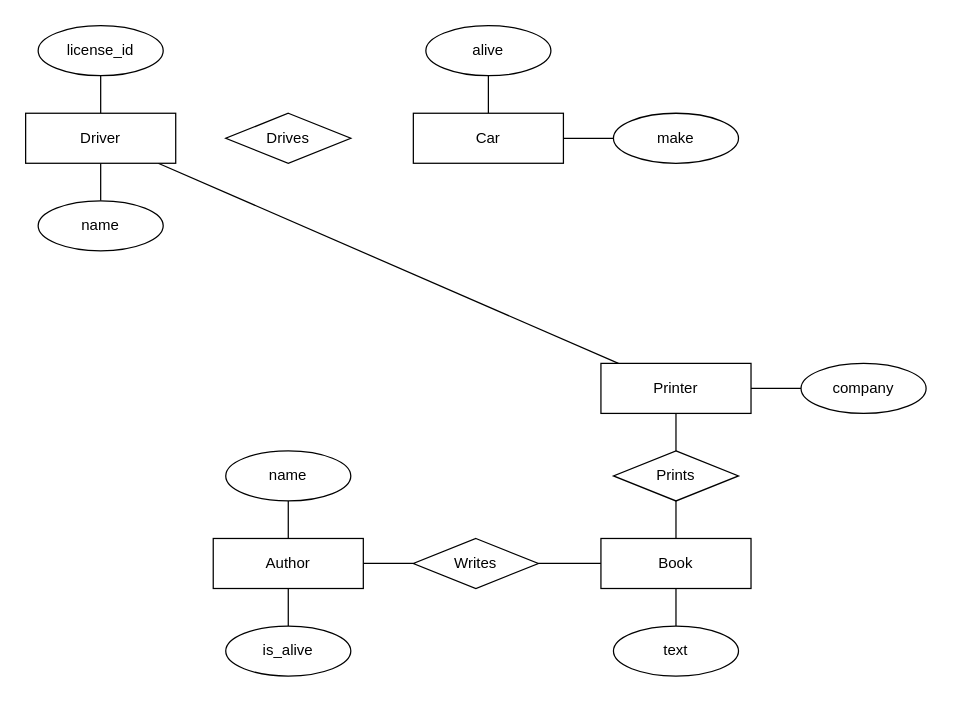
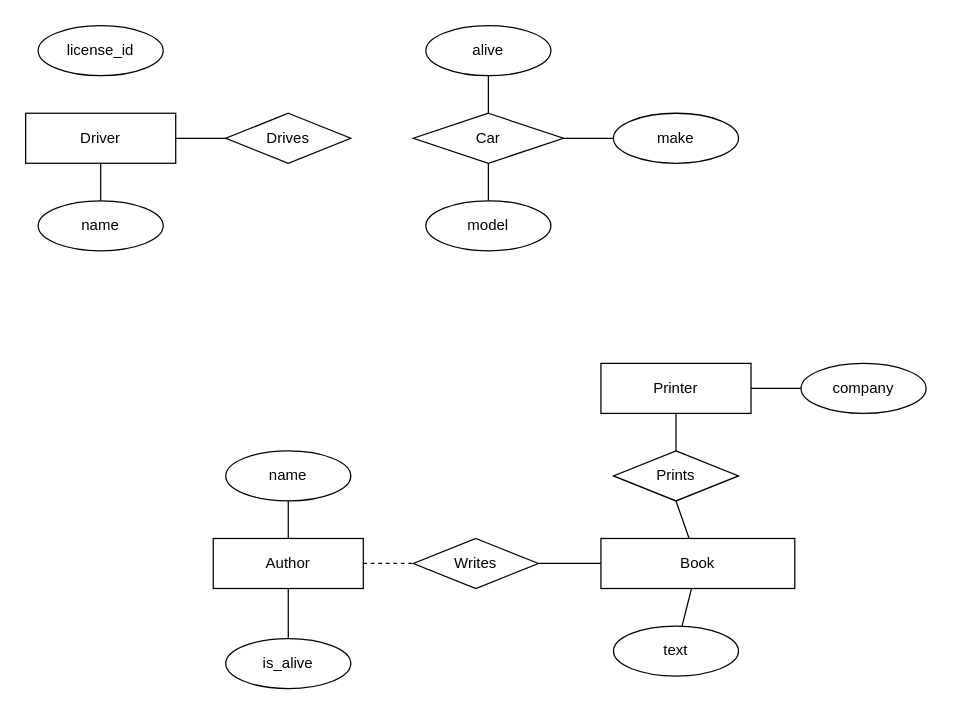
(101, 95) -> none
(488, 138) -> (488, 138)
none -> (488, 181)
none -> (488, 226)
(388, 263) -> (201, 138)
(387, 563) -> (387, 563)
(676, 563) -> (698, 563)
(288, 651) -> (288, 663)
